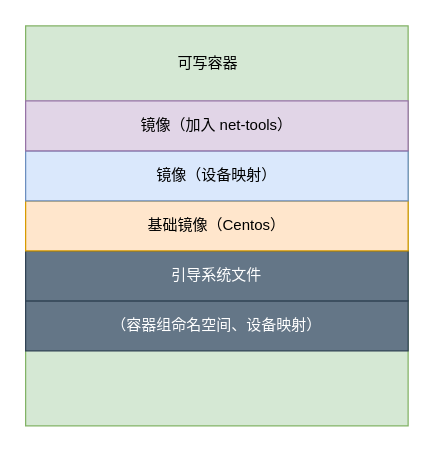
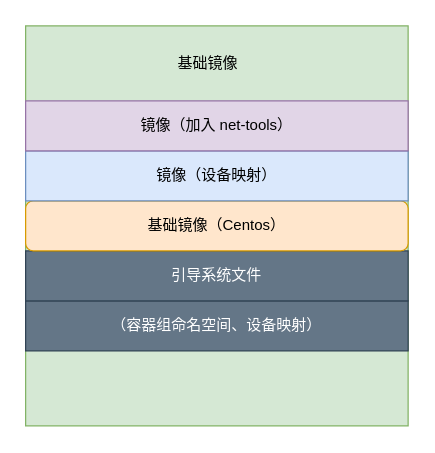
(208, 63) -> (208, 63)
(217, 226) -> (217, 226)
